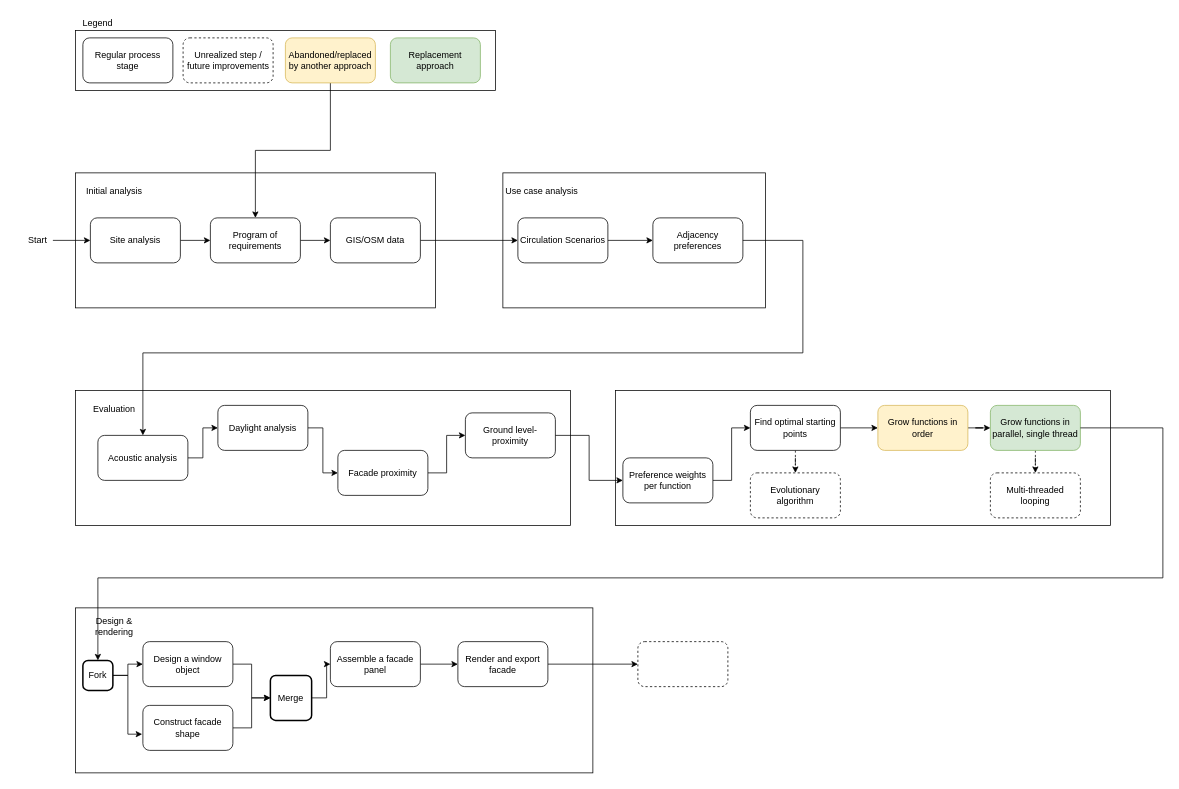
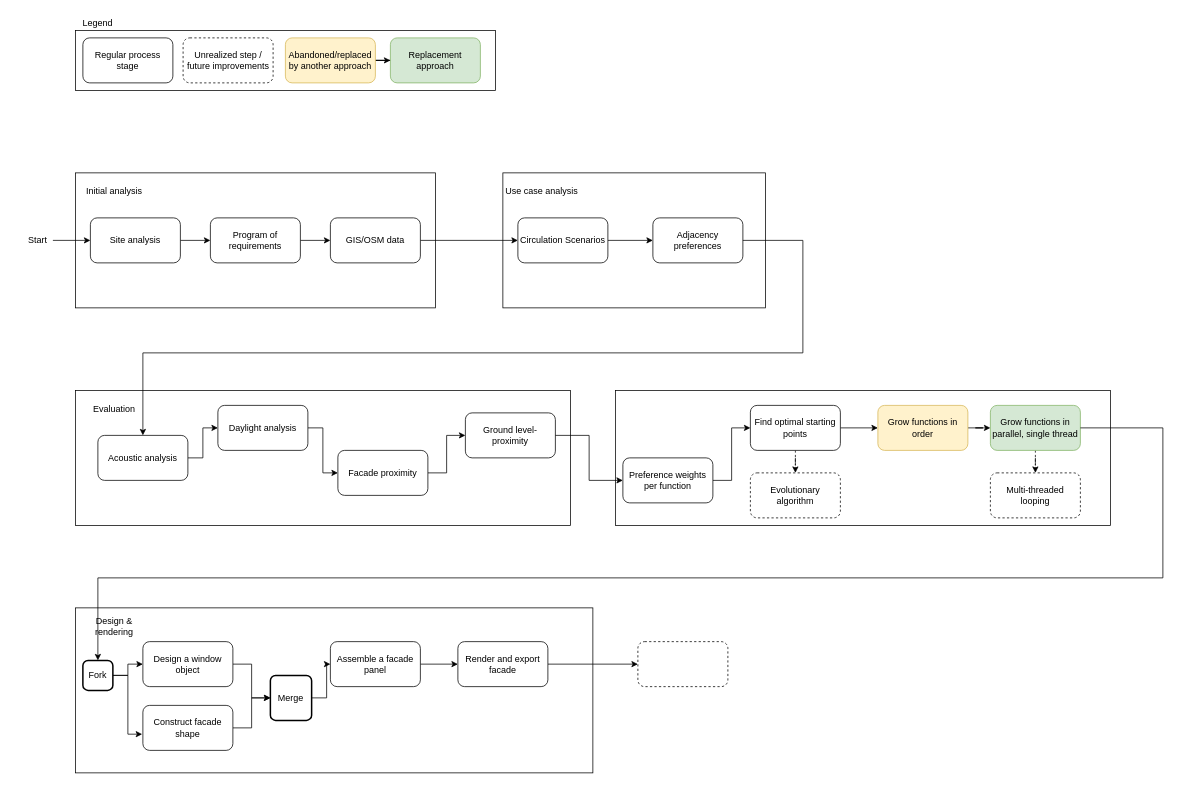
(295, 150) -> (385, 60)
